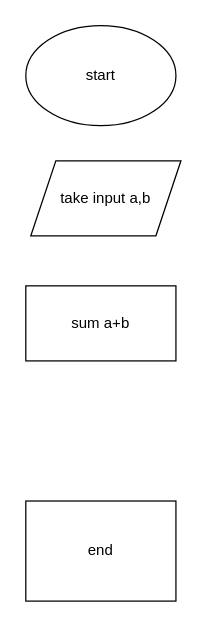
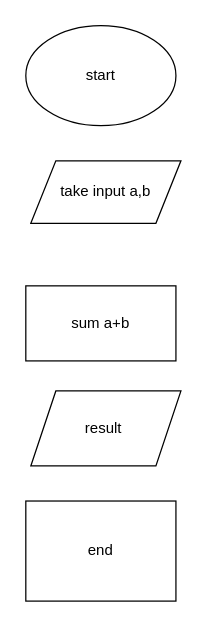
(106, 198) -> (106, 192)
none -> (106, 428)
